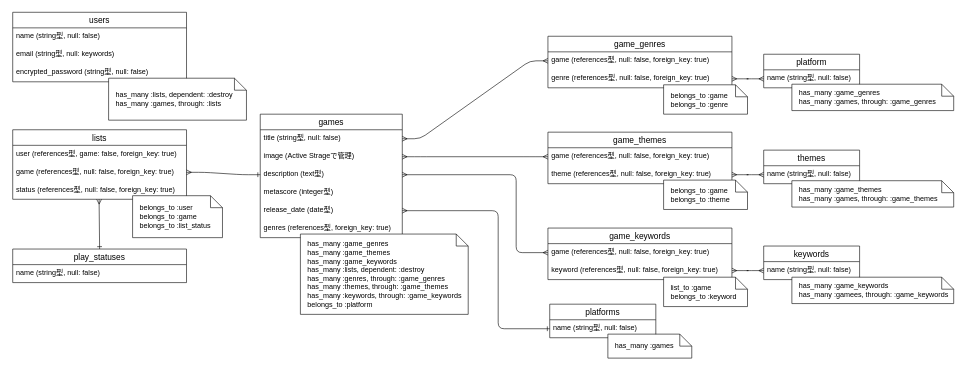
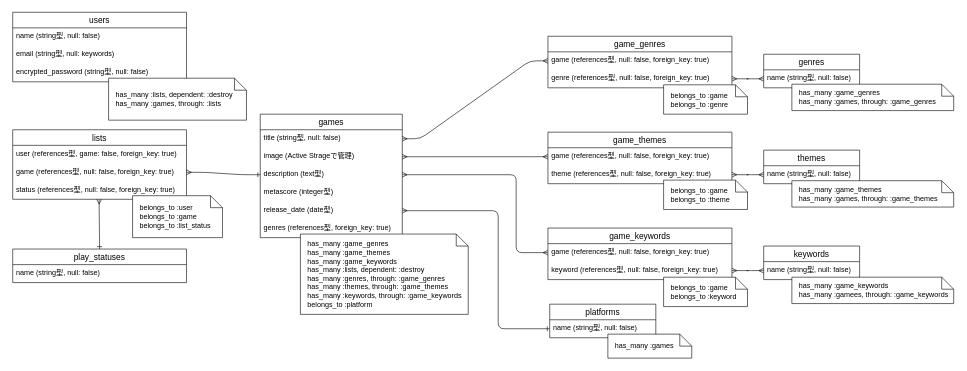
(812, 63) -> (812, 63)
(707, 293) -> (707, 293)
